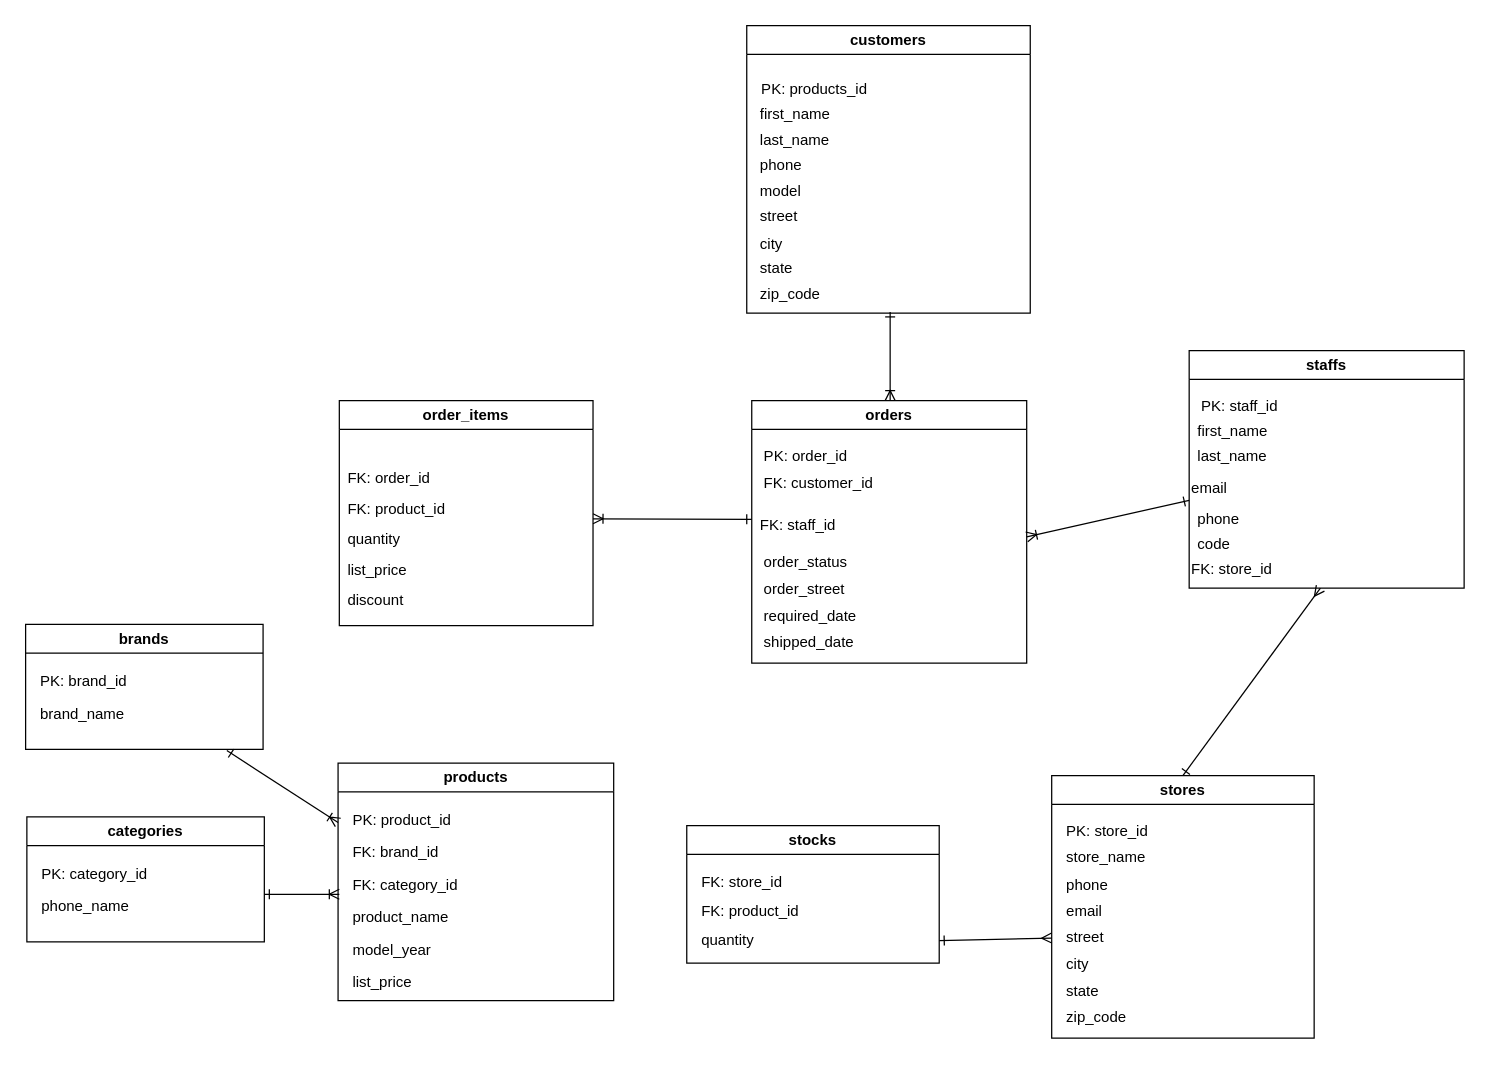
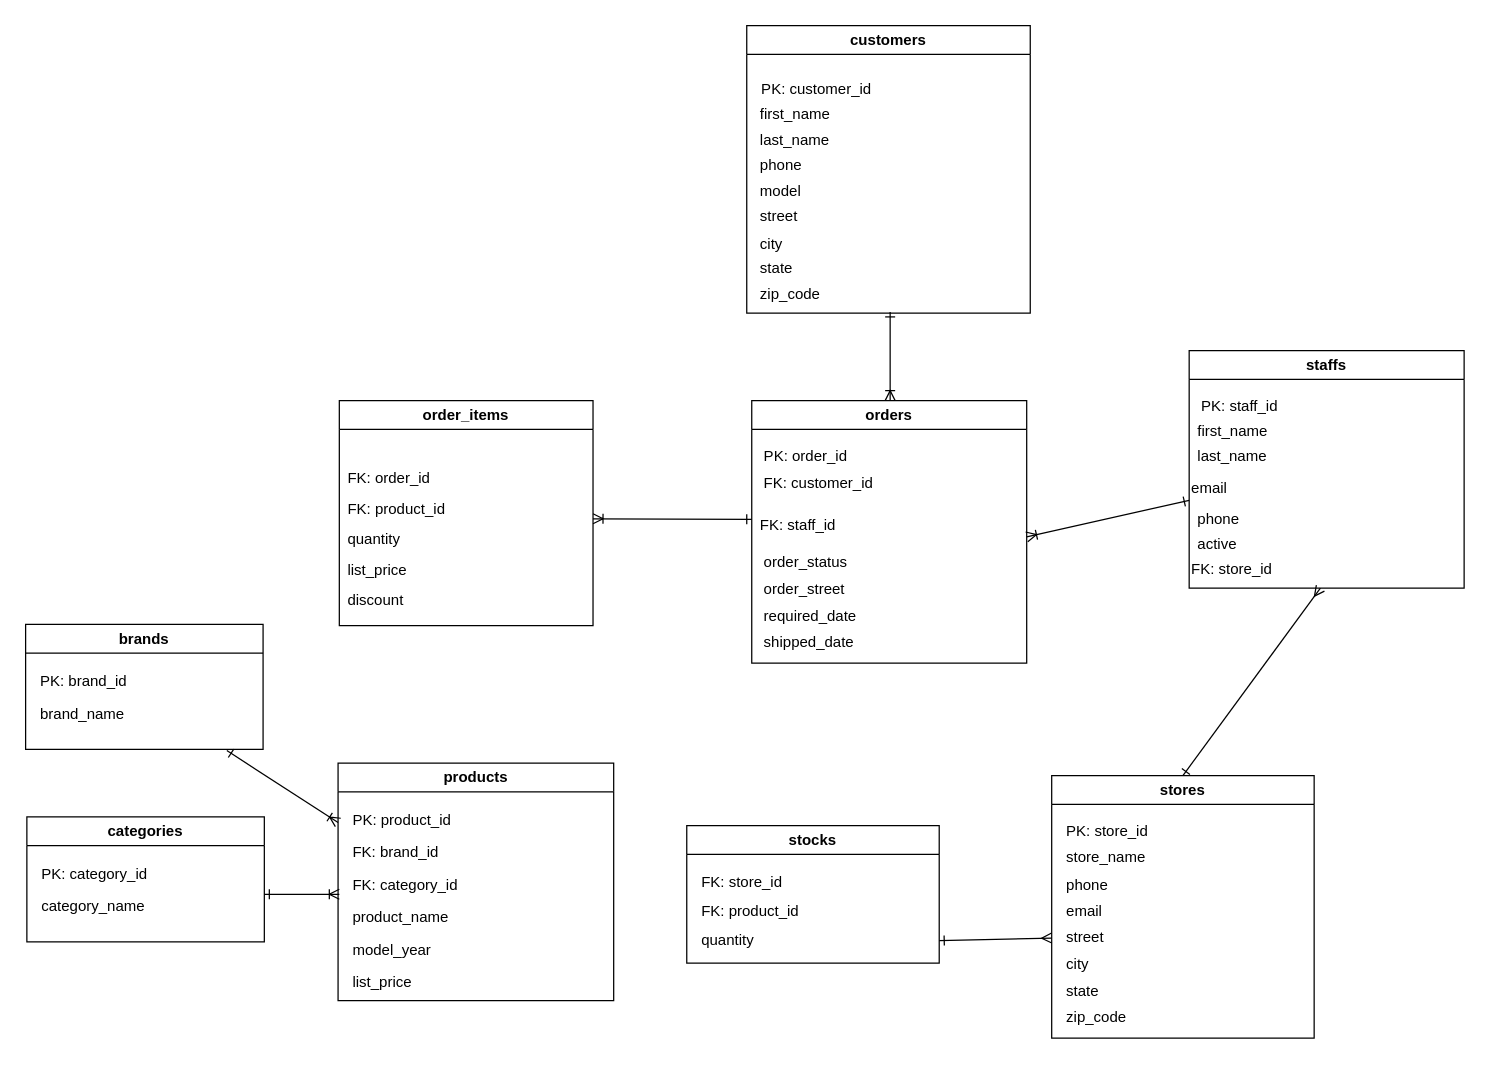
(819, 89) -> (819, 89)
(1215, 544) -> (1221, 544)
(84, 907) -> (96, 907)
